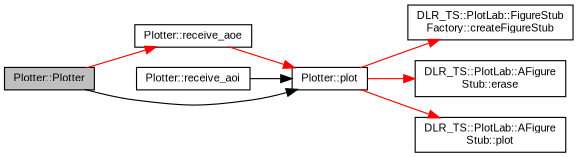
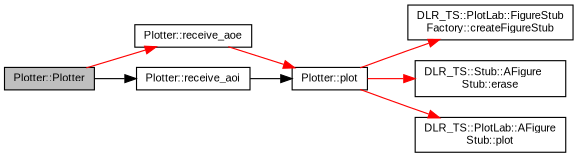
(490, 79) -> (490, 79)
(186, 105) -> (110, 79)
